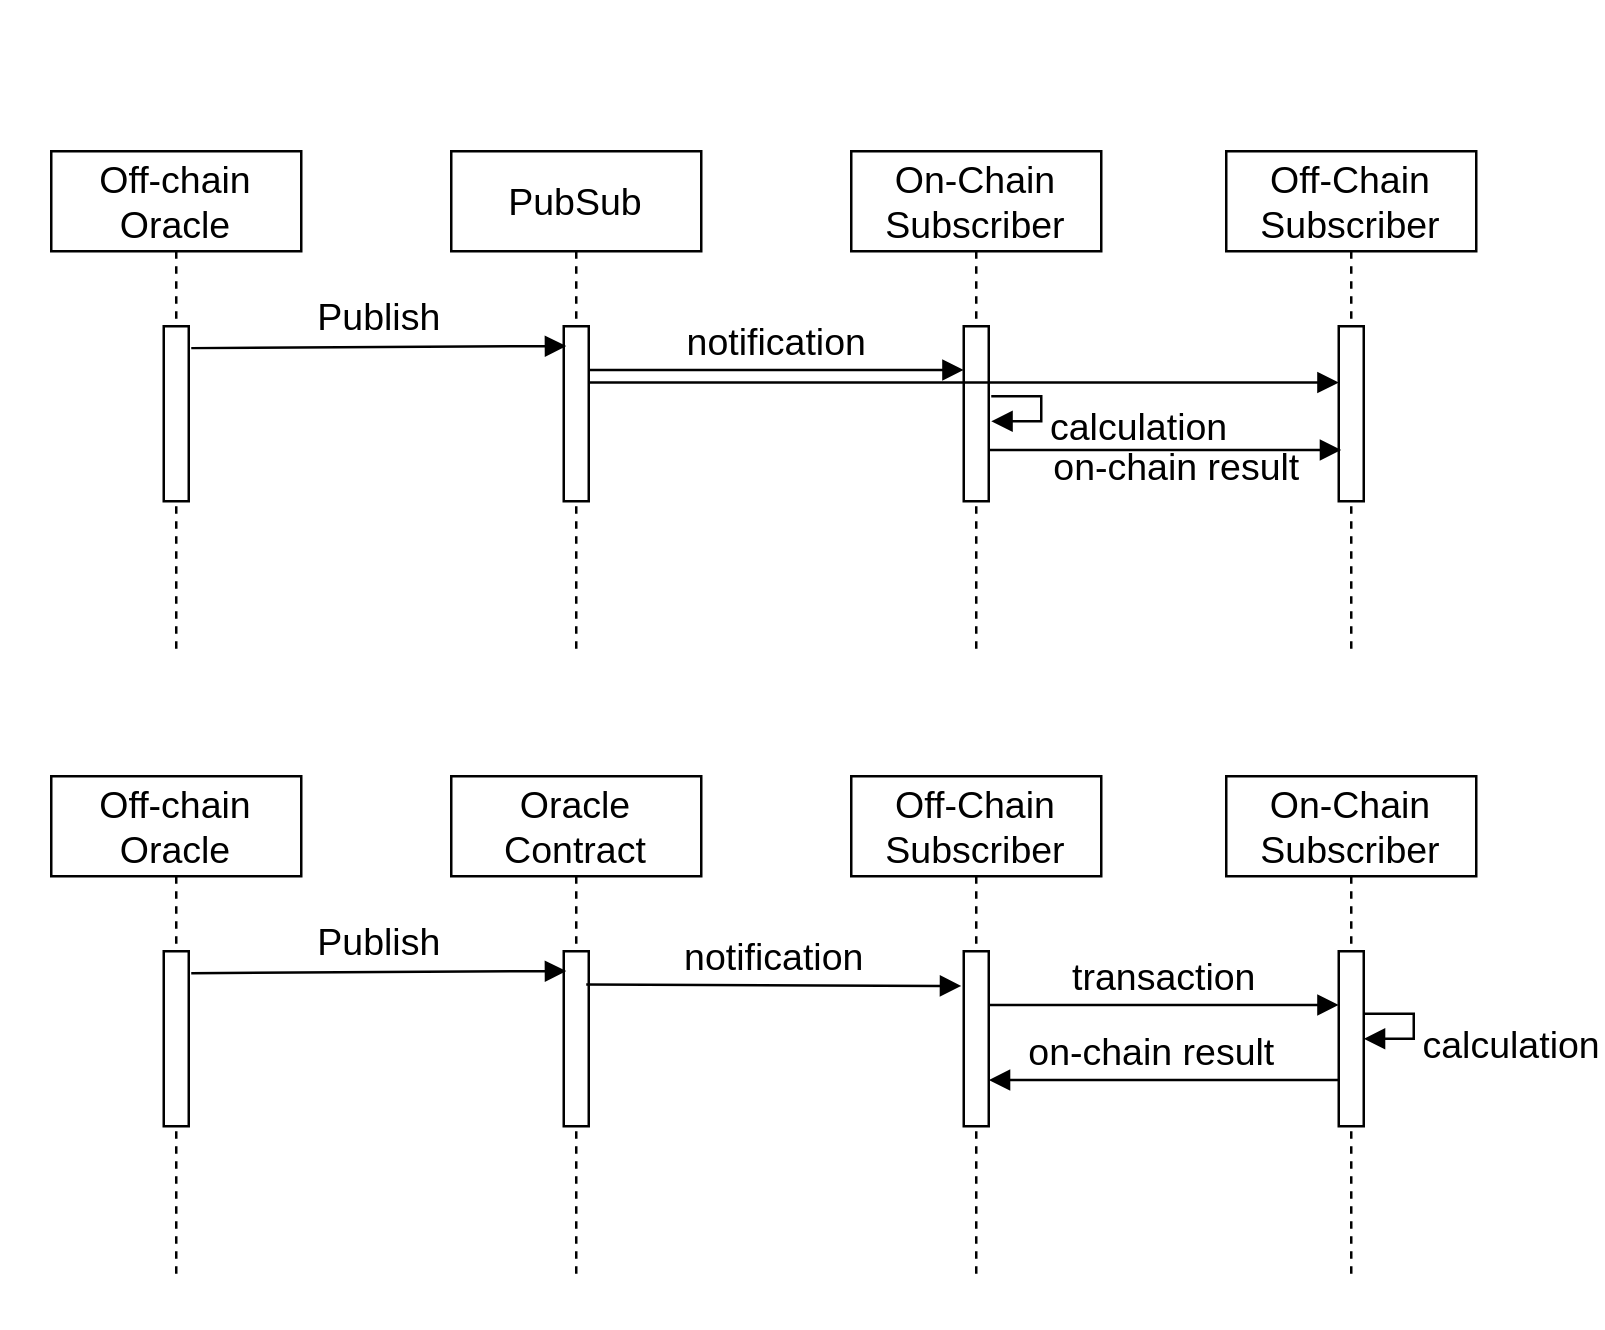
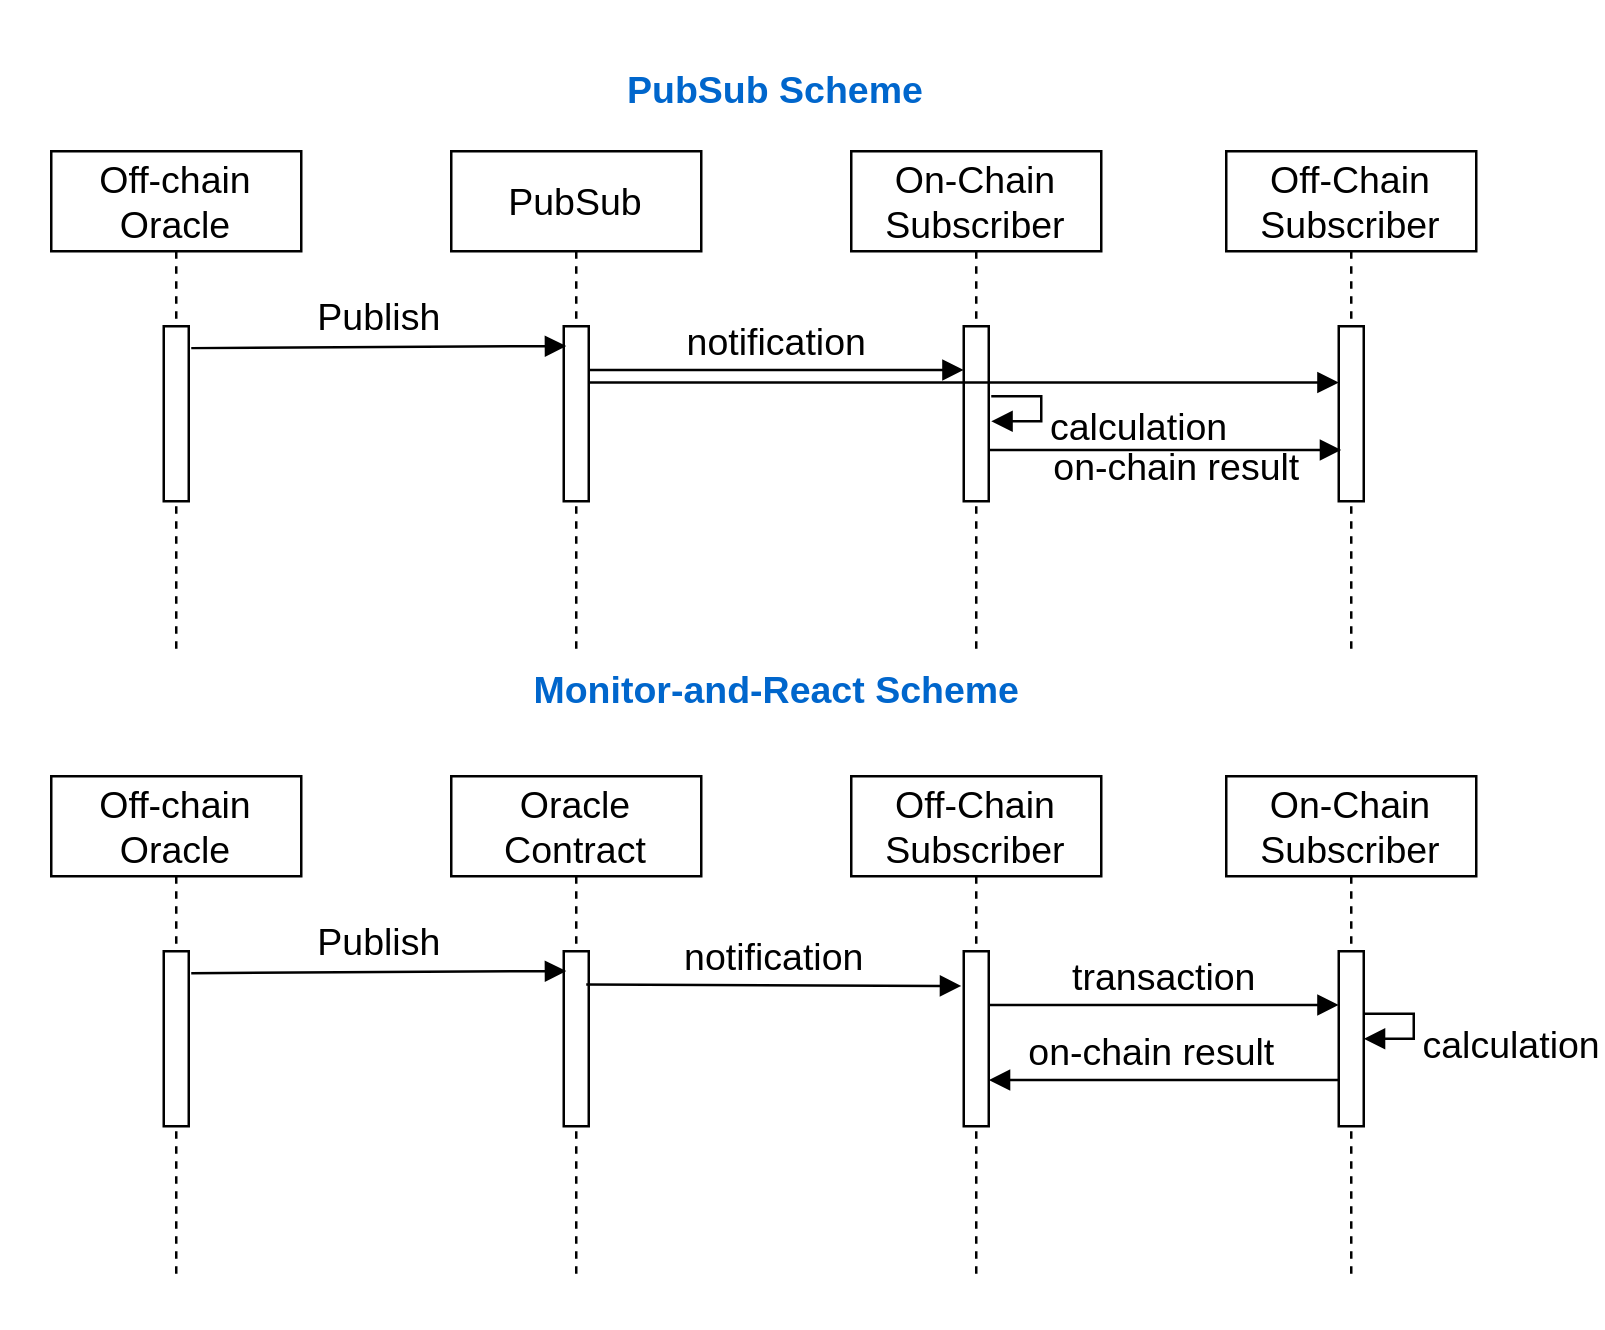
none -> (776, 89)
none -> (776, 689)
